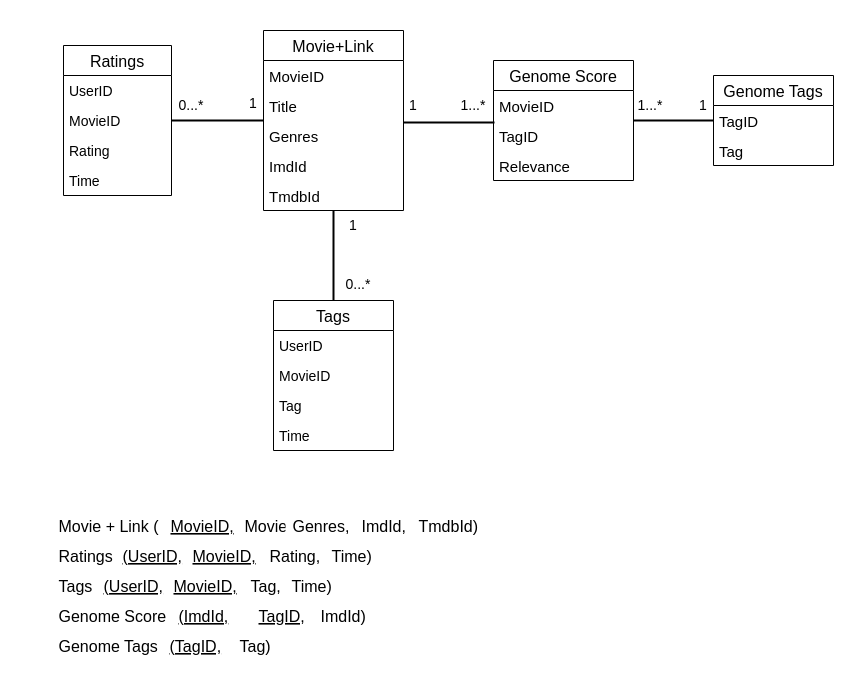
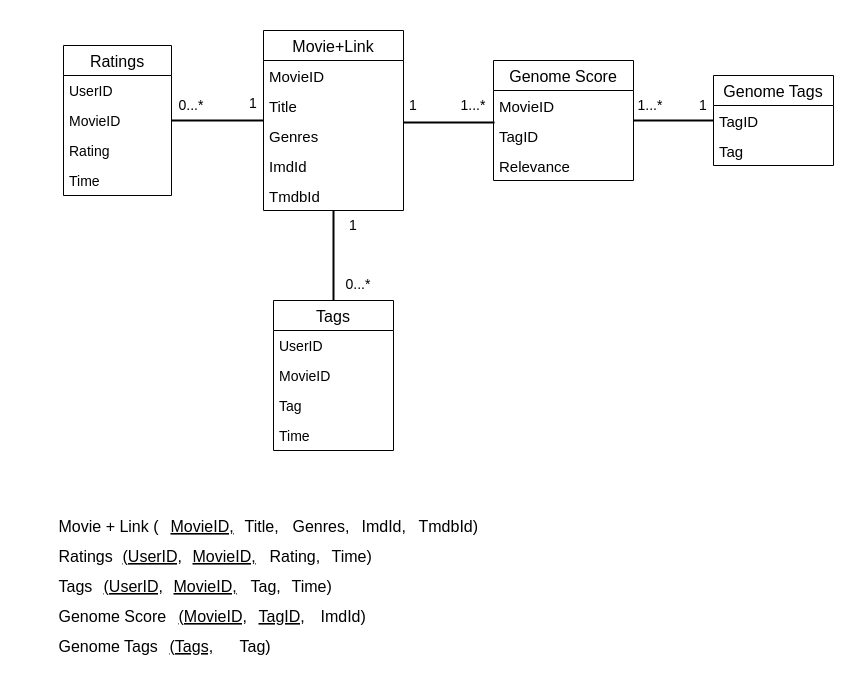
(267, 527) -> (265, 527)
(208, 617) -> (215, 617)
(199, 647) -> (194, 647)
